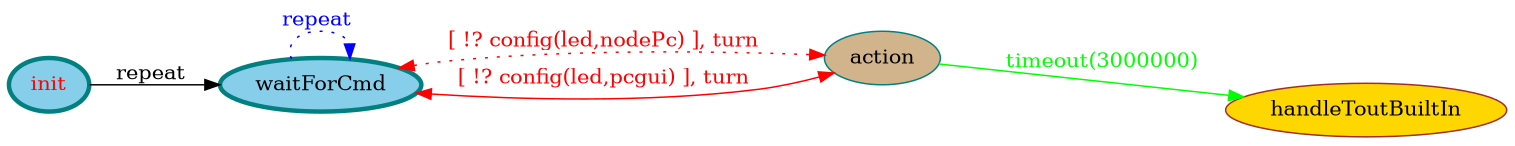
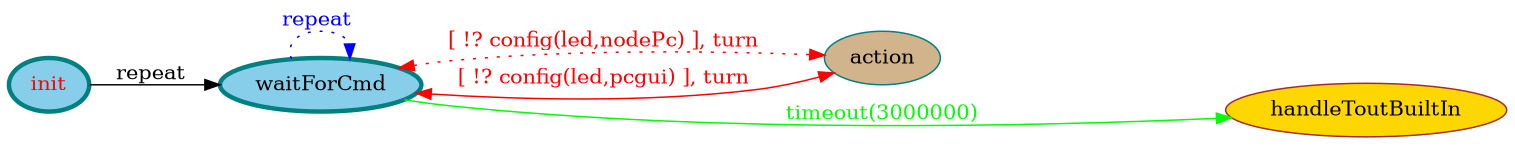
(1084, 80) -> (810, 125)
